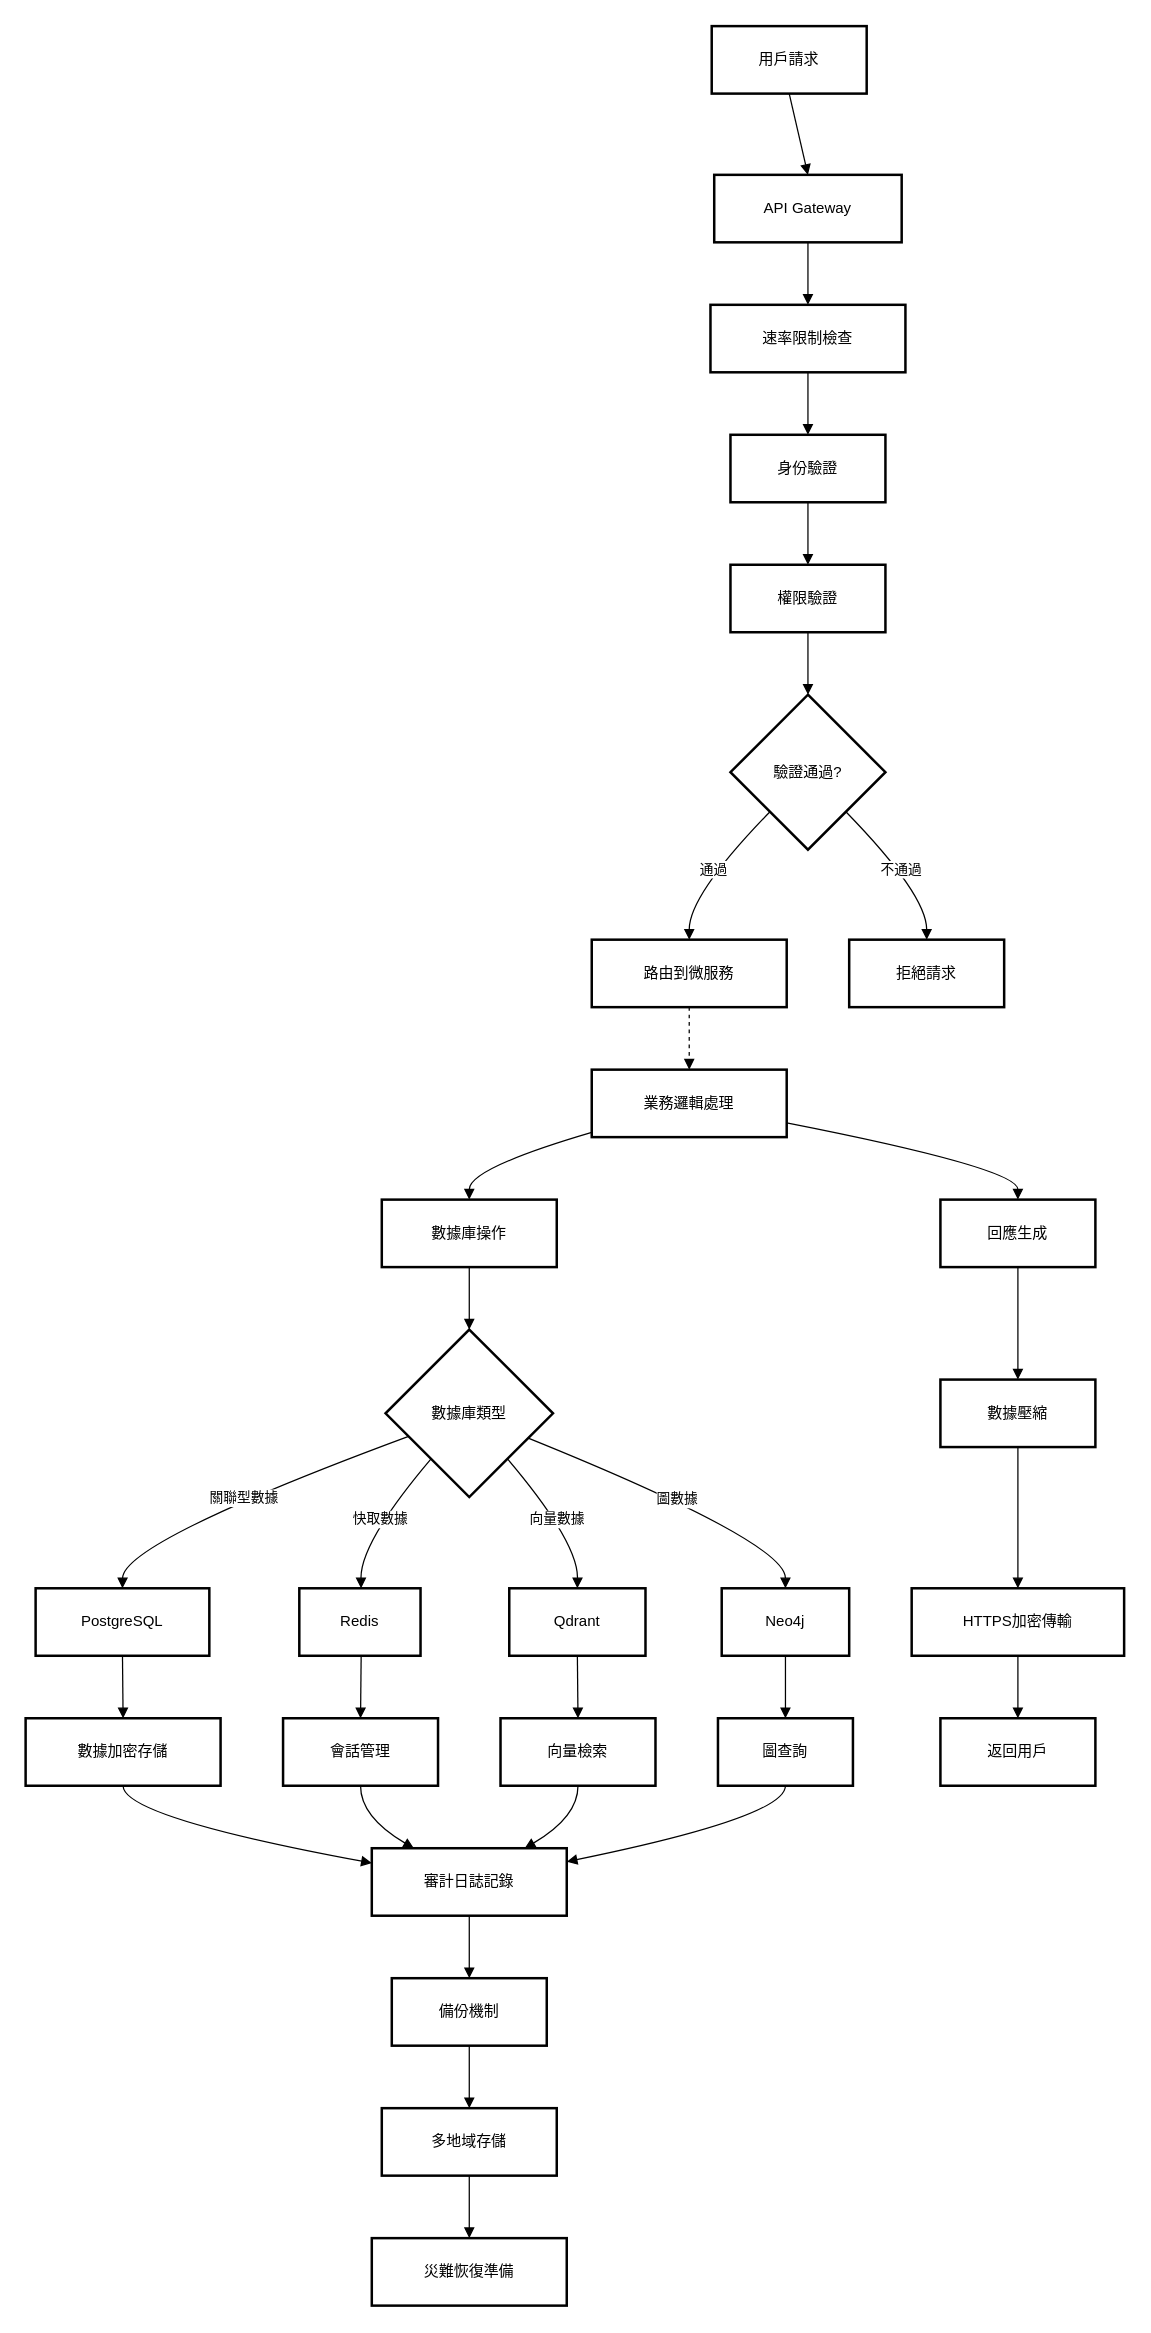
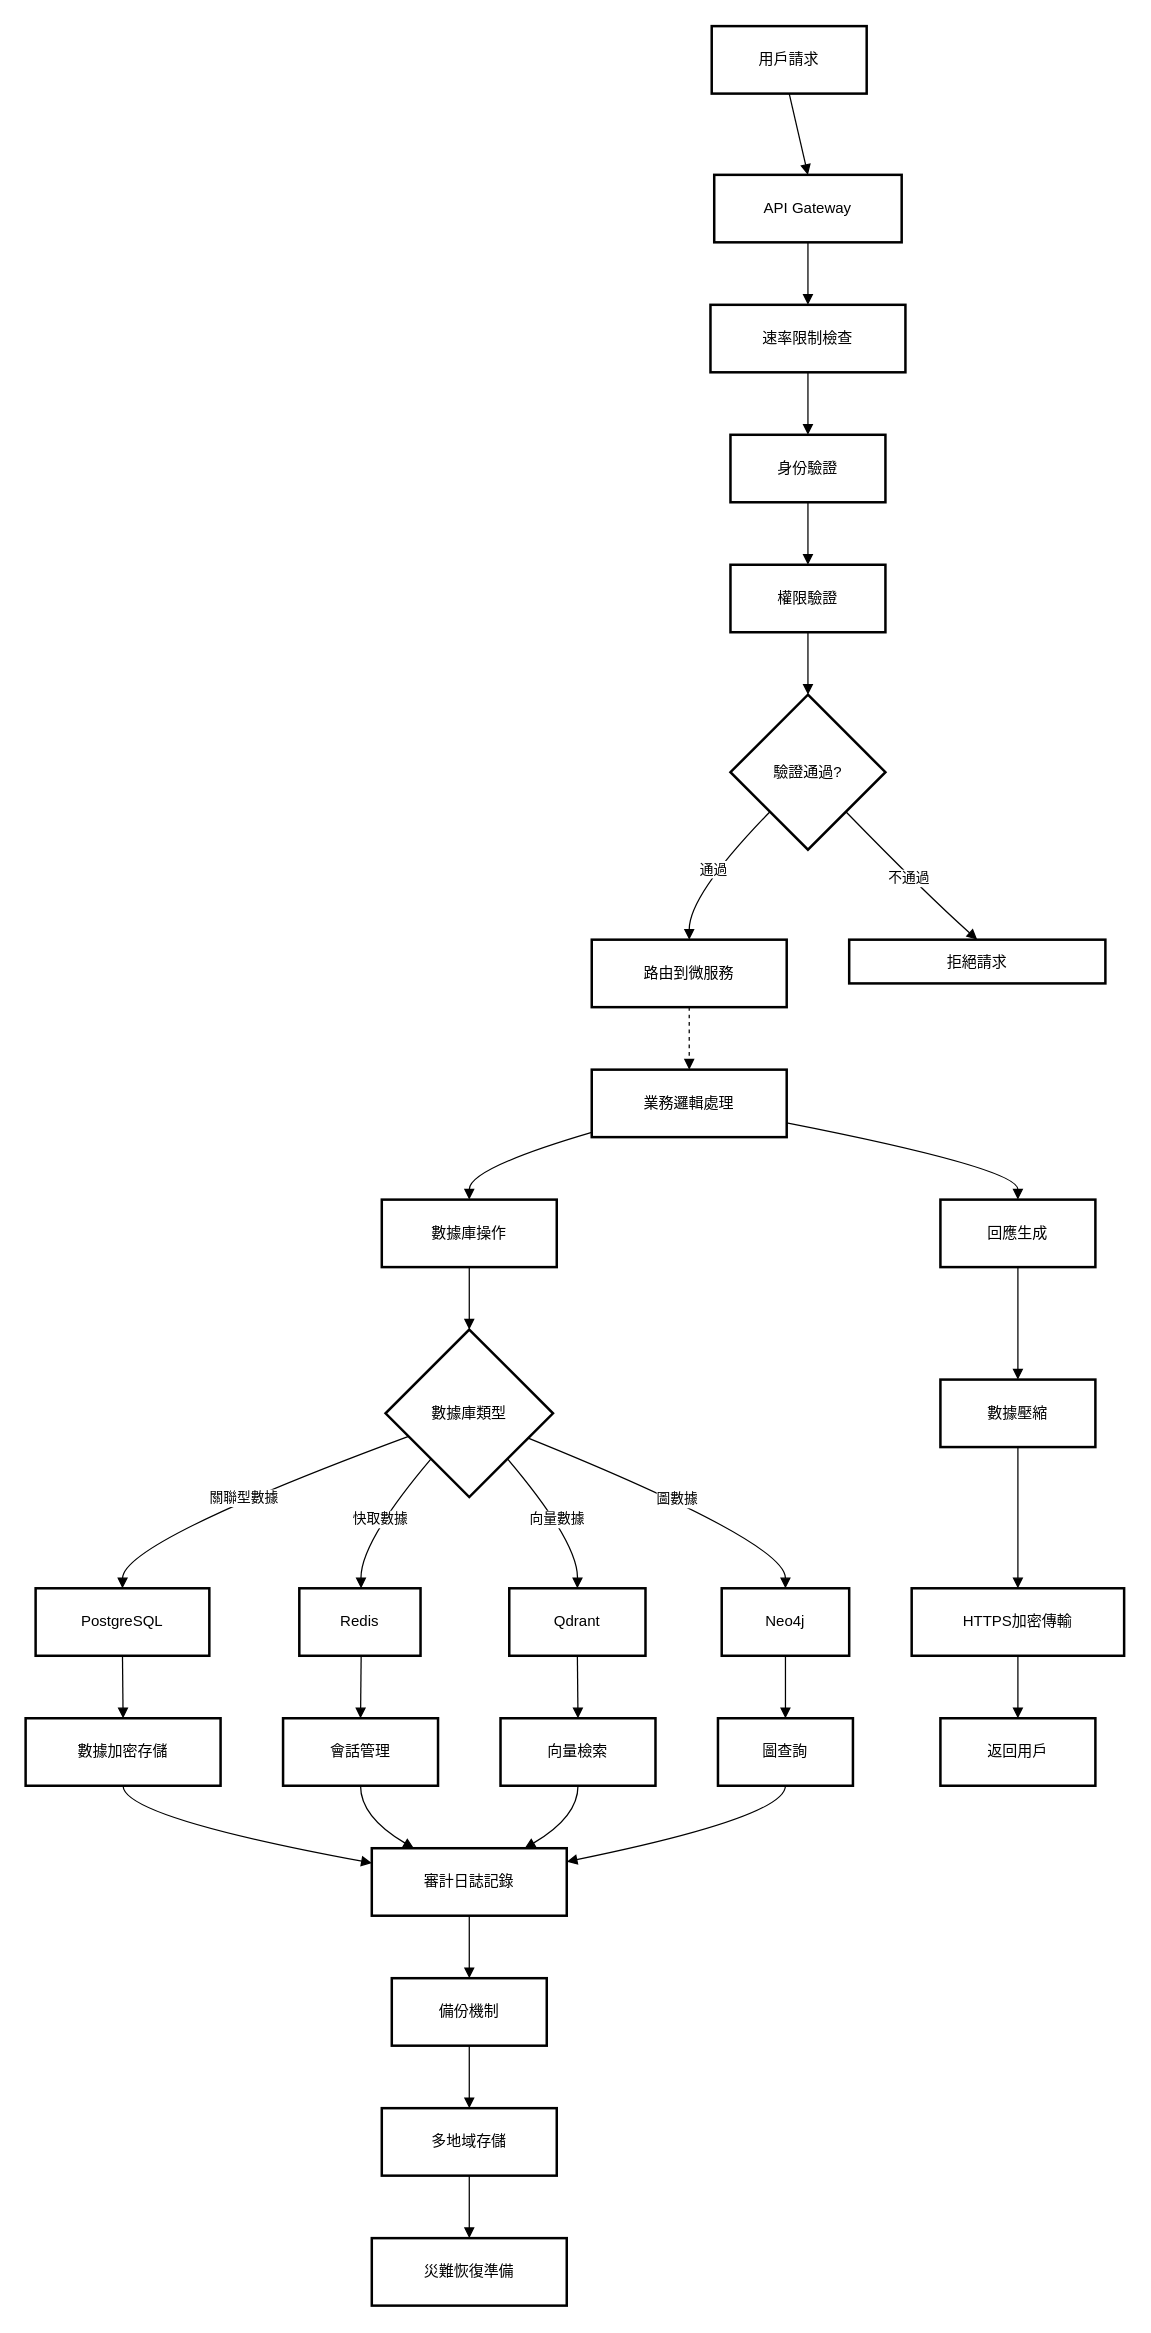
(927, 973) -> (978, 961)
